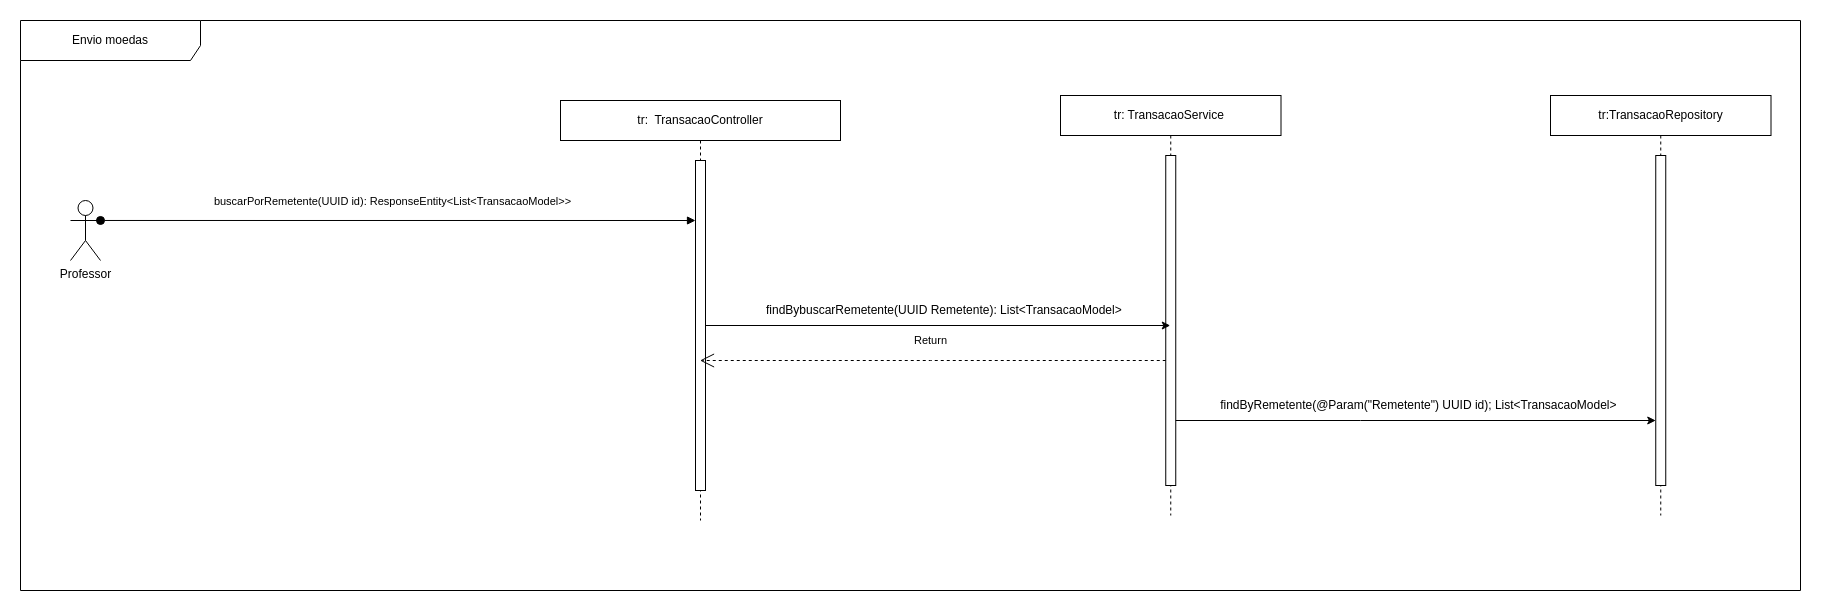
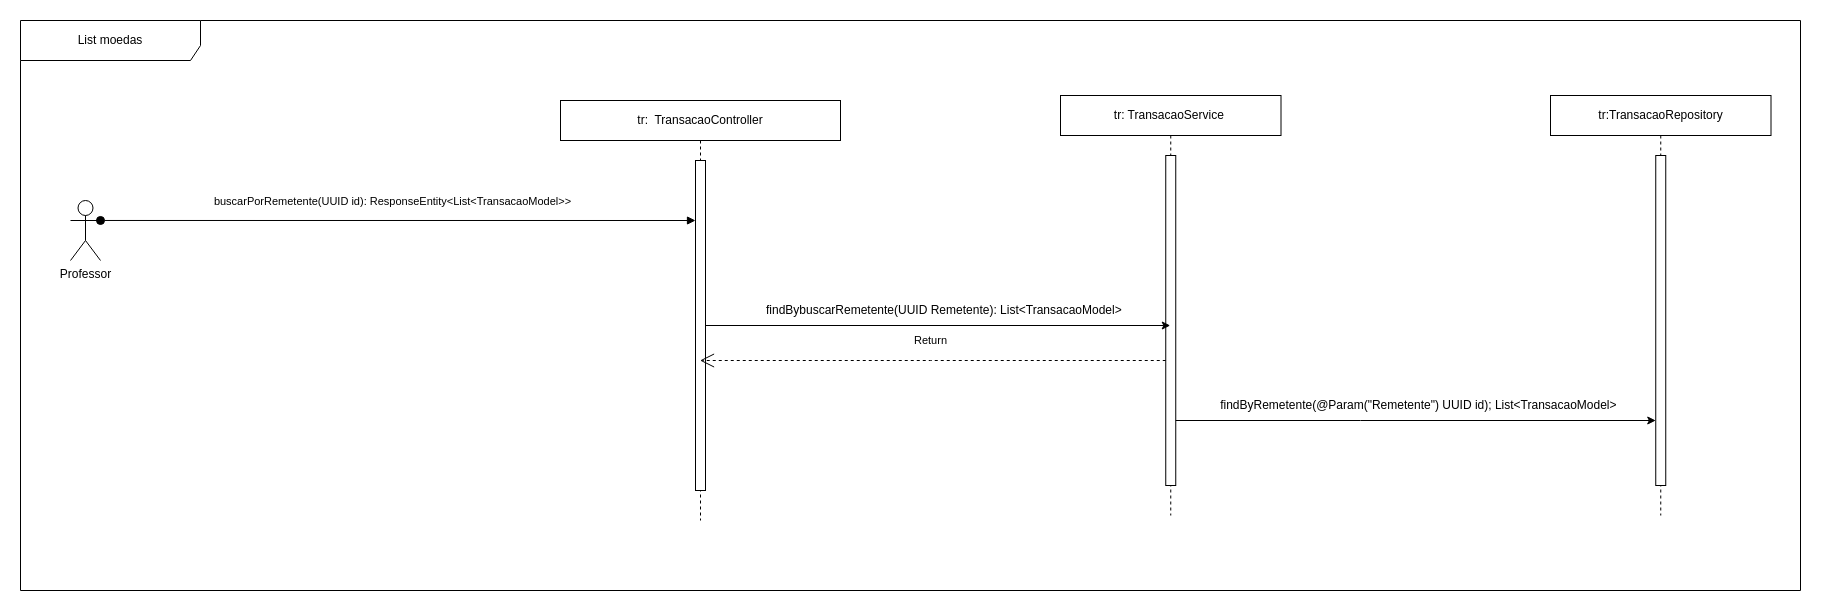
(111, 41) -> (111, 41)
